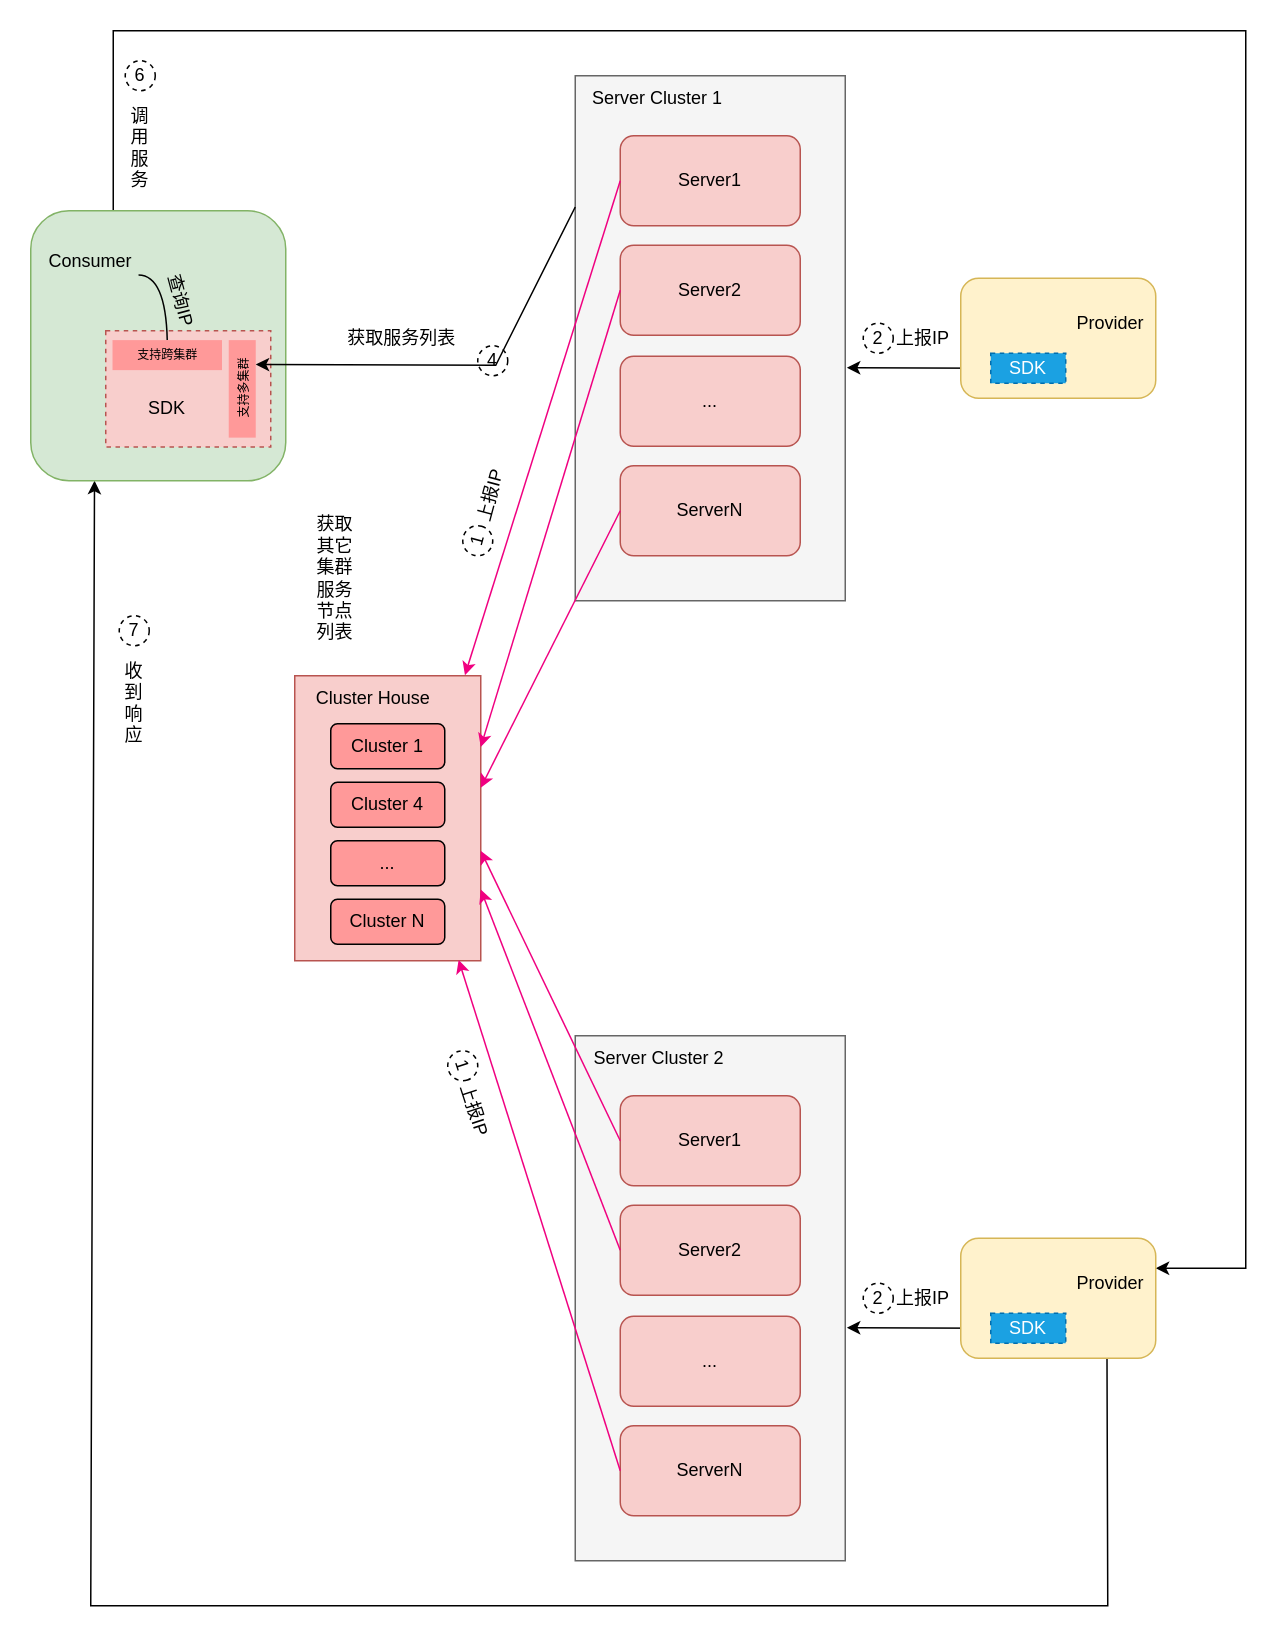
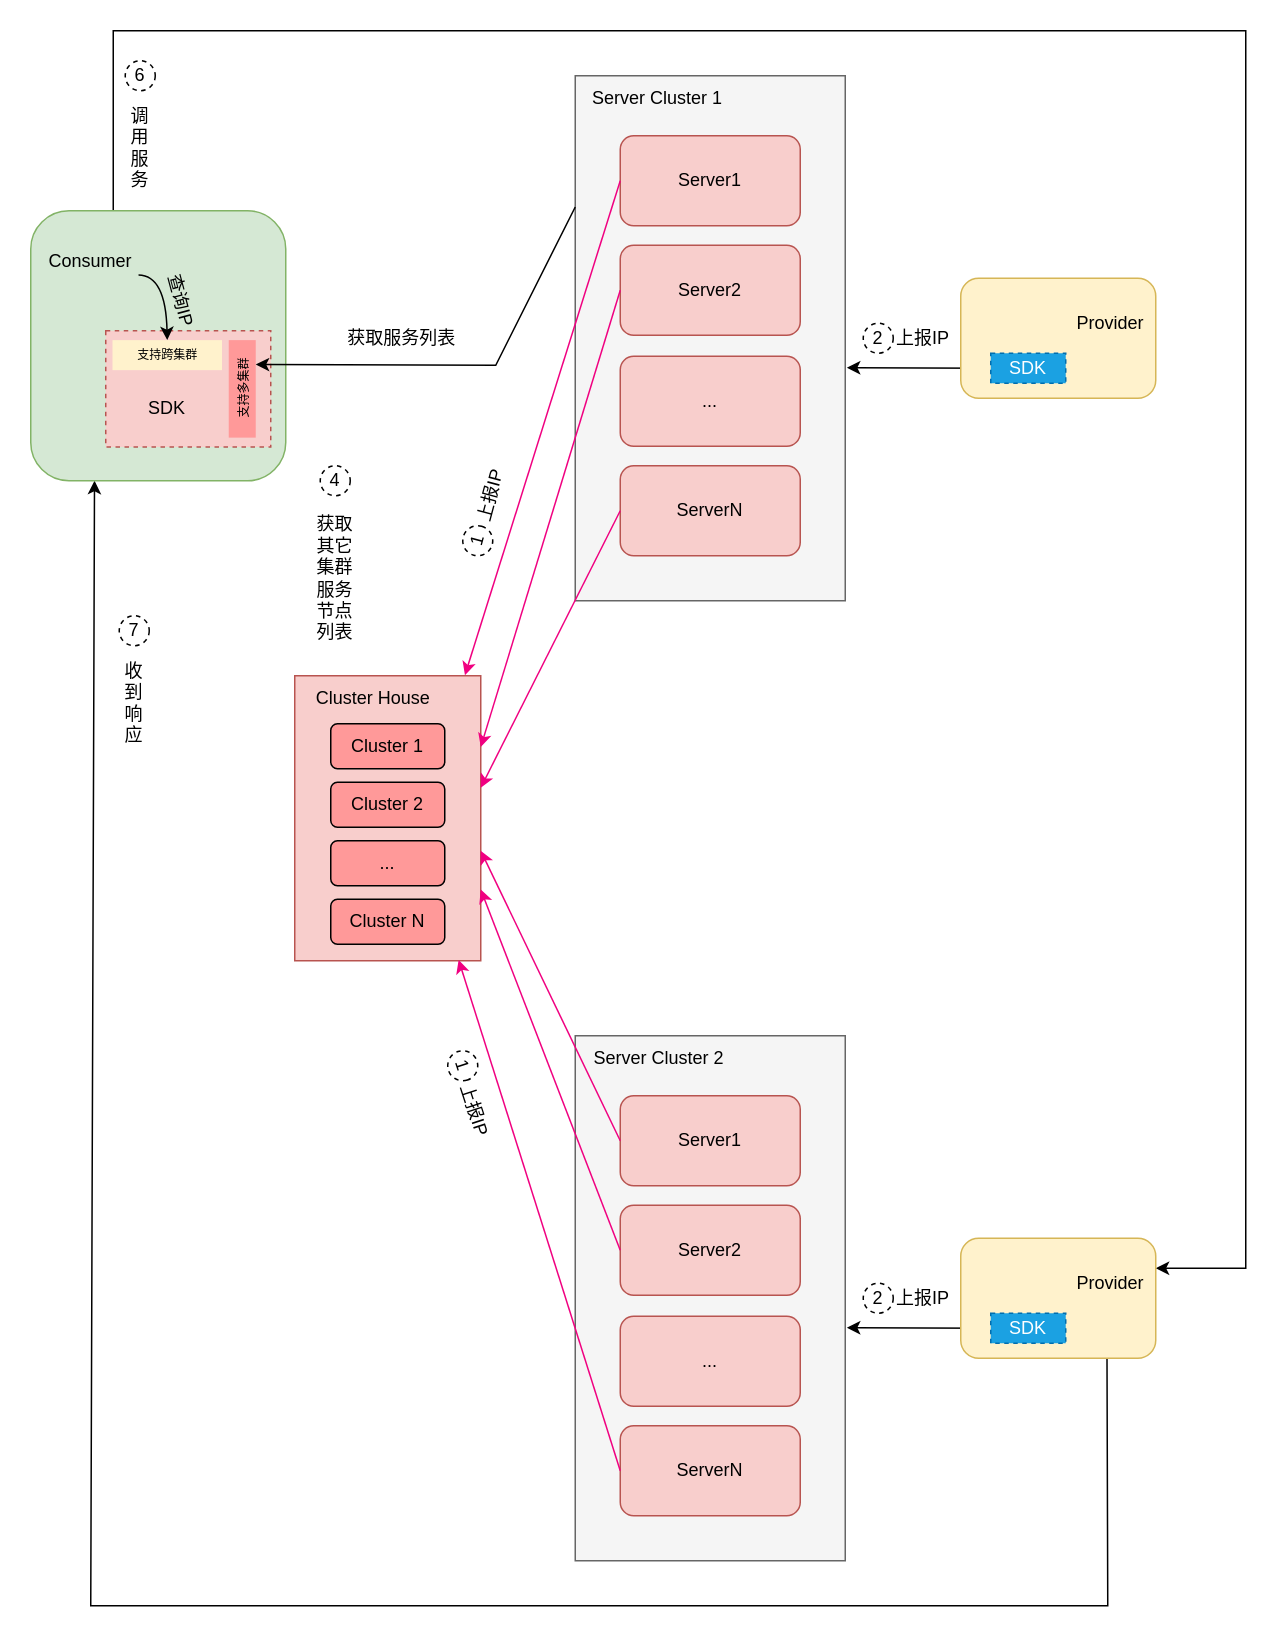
(164, 308) -> (164, 302)
(167, 355) -> (167, 355)
(493, 361) -> (335, 481)
(388, 805) -> (388, 805)
